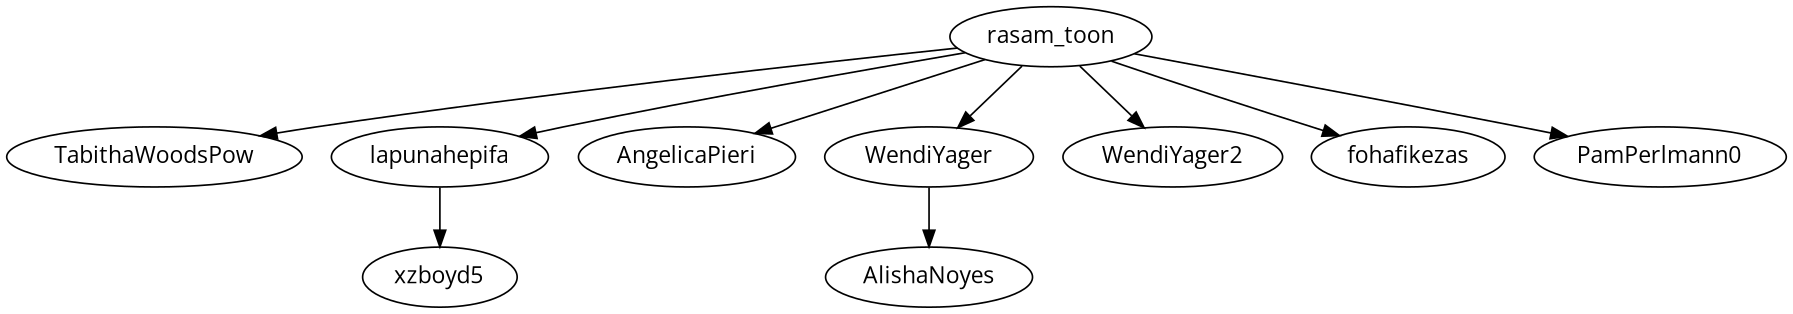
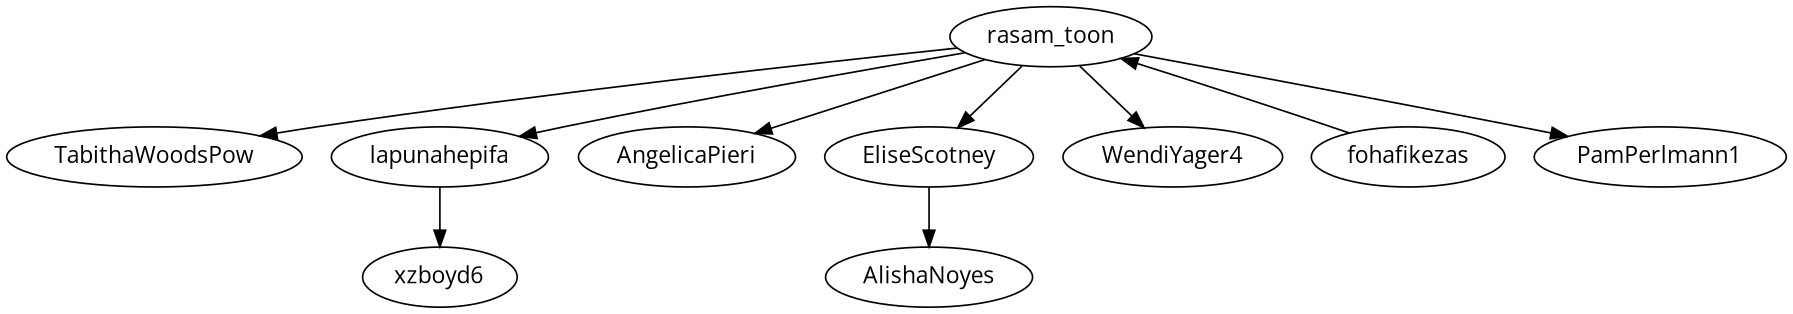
(1217, 96) -> (1243, 98)
(929, 157) -> (929, 157)
(1173, 157) -> (1173, 157)
(1660, 157) -> (1660, 157)
(440, 277) -> (440, 277)
